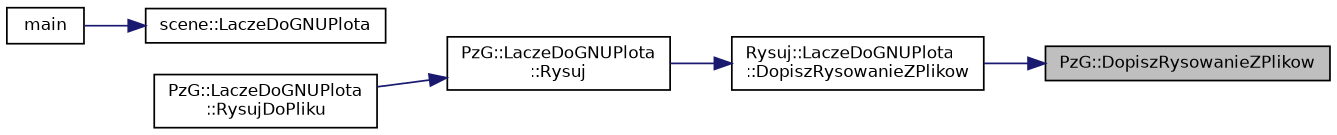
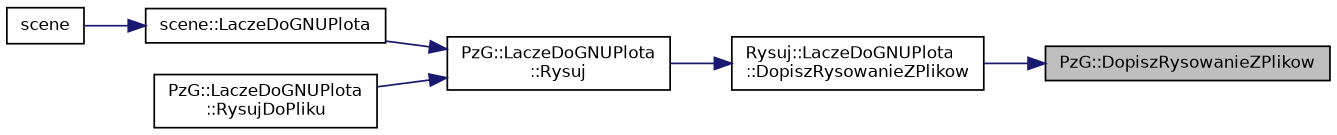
(45, 26) -> (45, 26)
none -> (408, 44)
